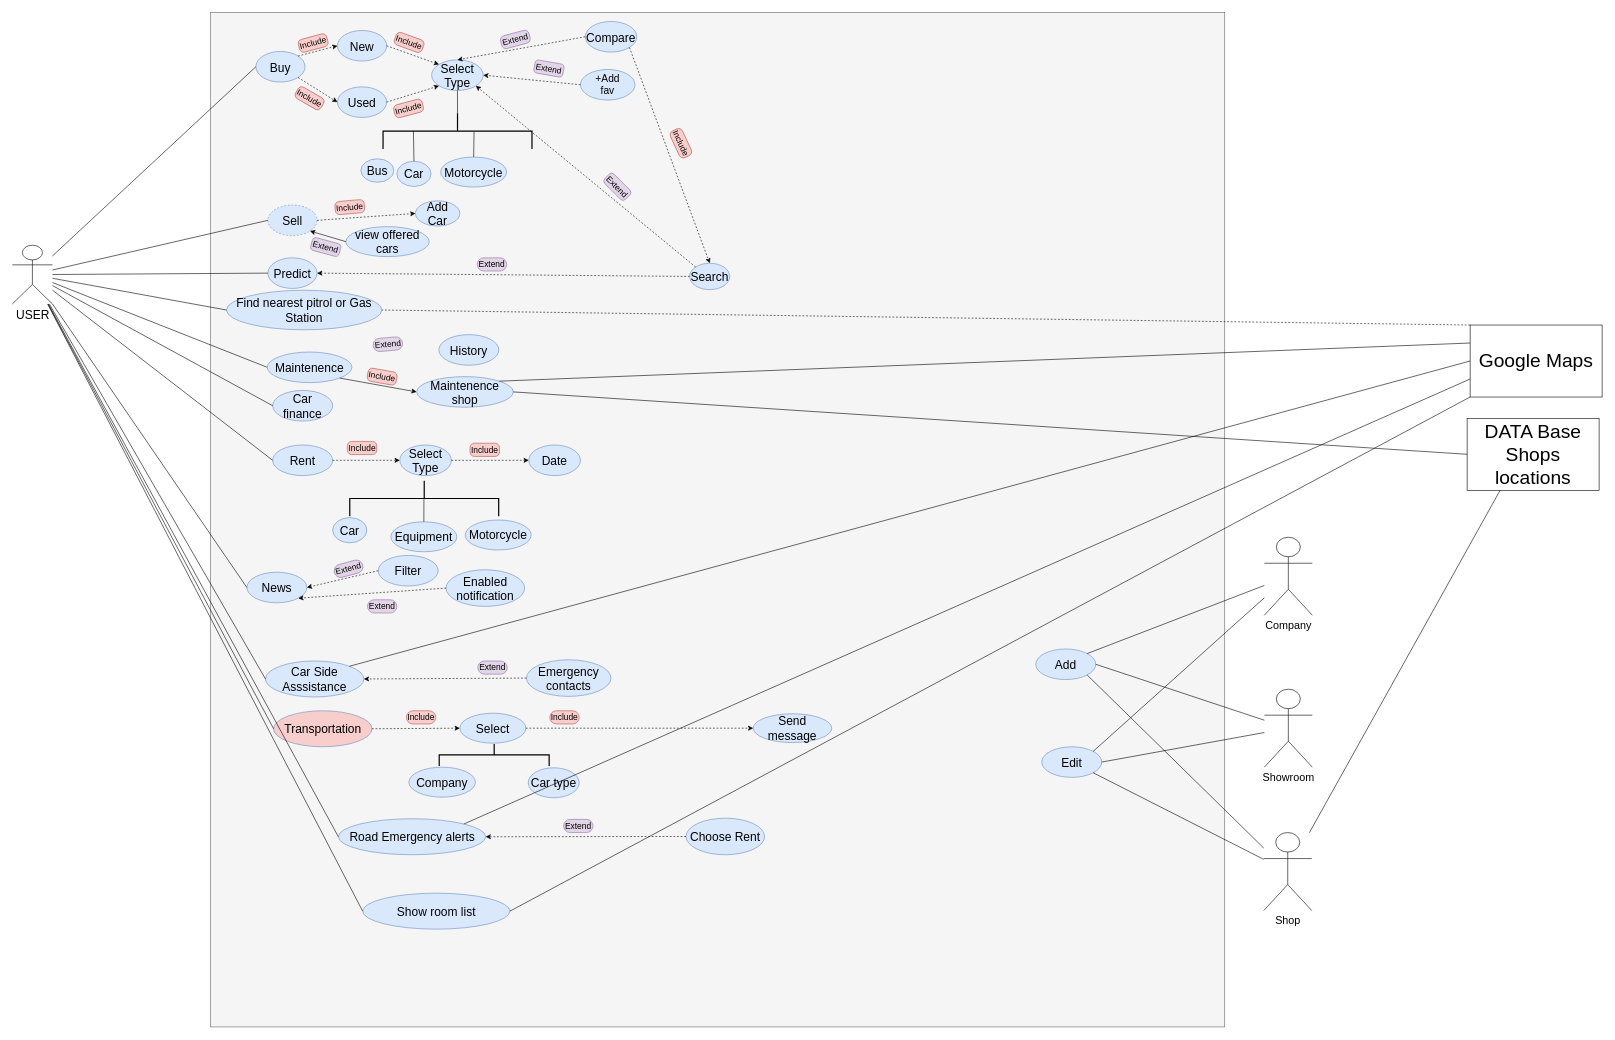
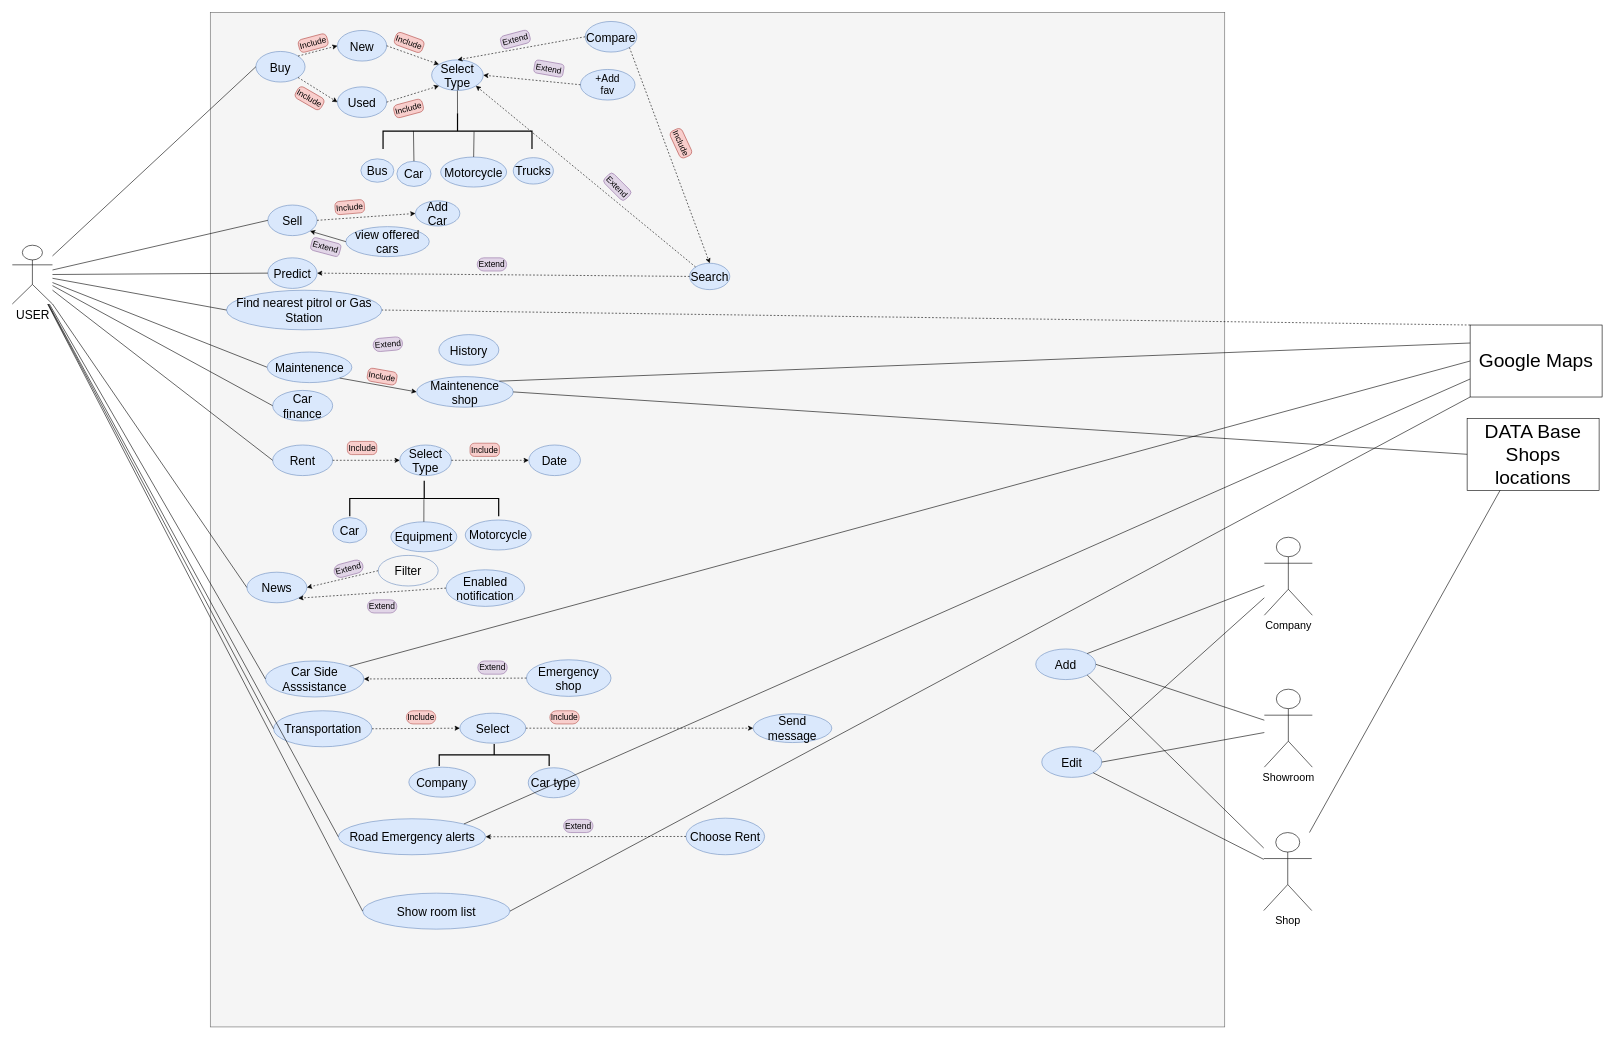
none -> (533, 171)
(293, 220) -> (293, 220)
(408, 571) -> (408, 571)
(569, 678) -> (569, 678)
(323, 729) -> (323, 729)
